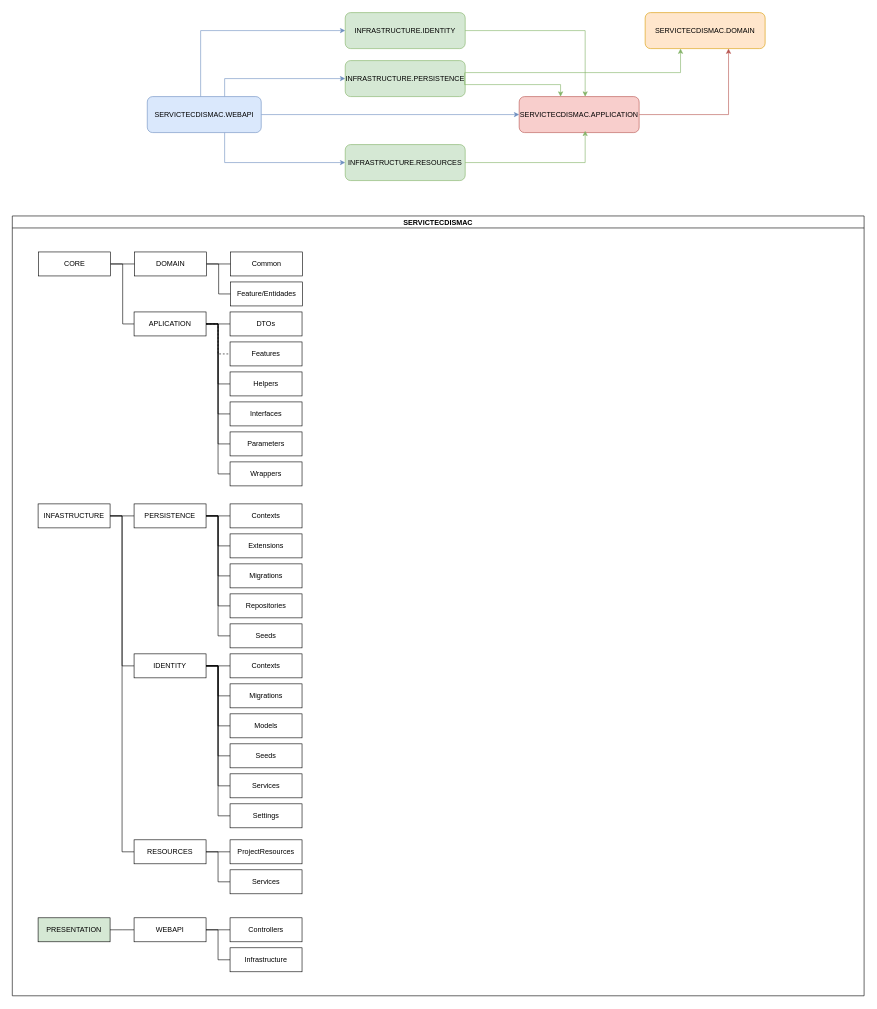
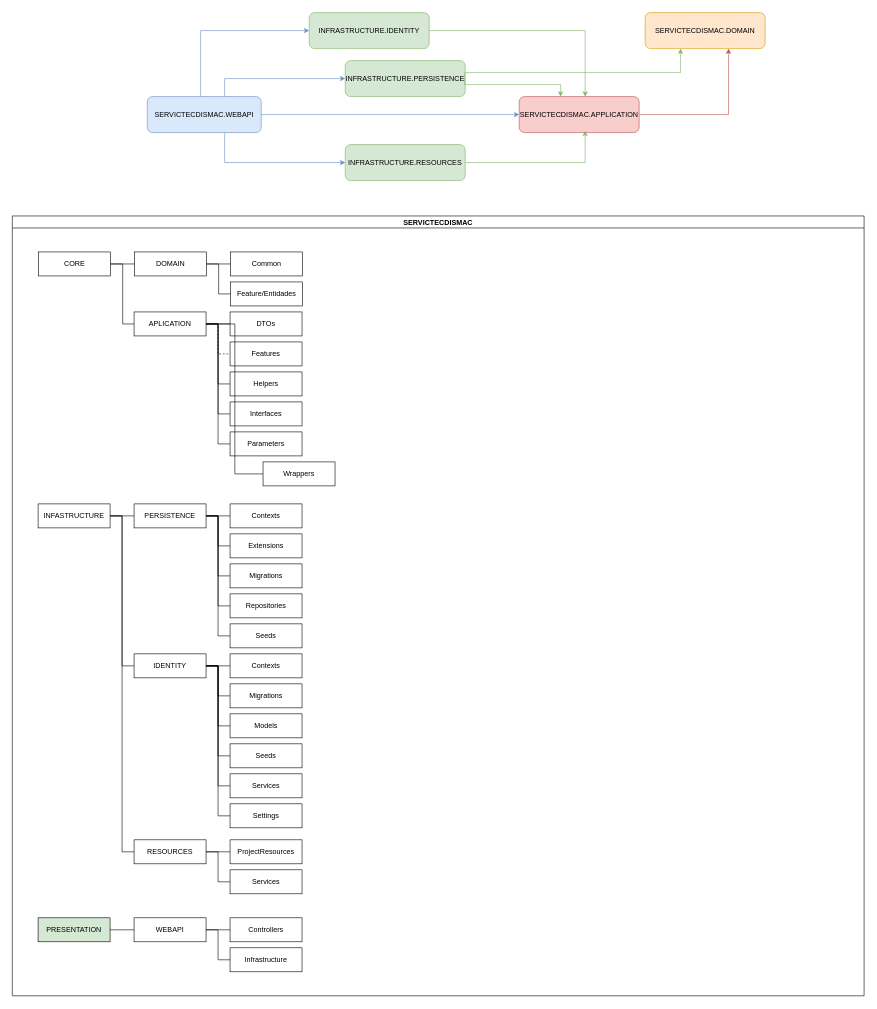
(405, 30) -> (369, 30)
(266, 474) -> (299, 474)
